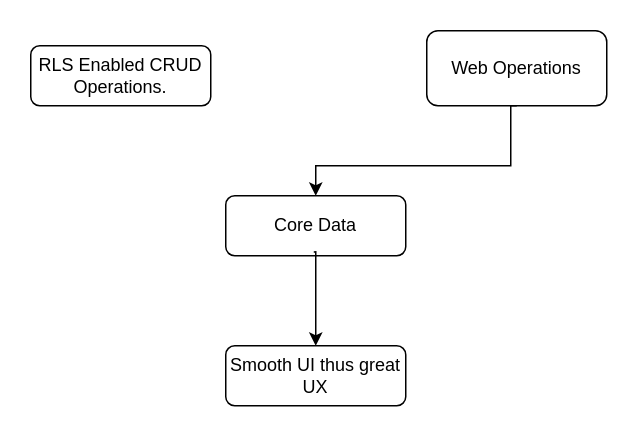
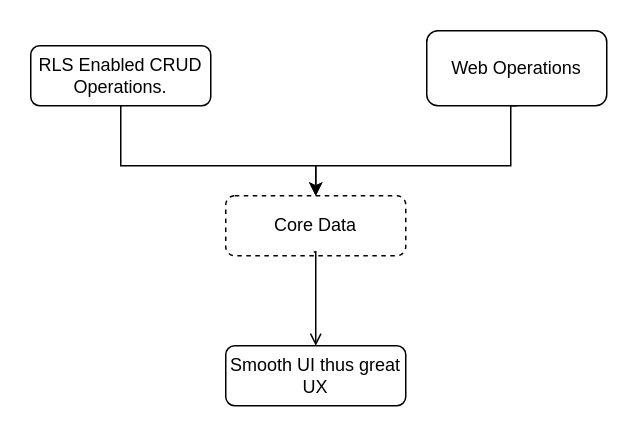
none -> (187, 166)
(316, 226) -> (316, 226)
(316, 334) -> (316, 336)
